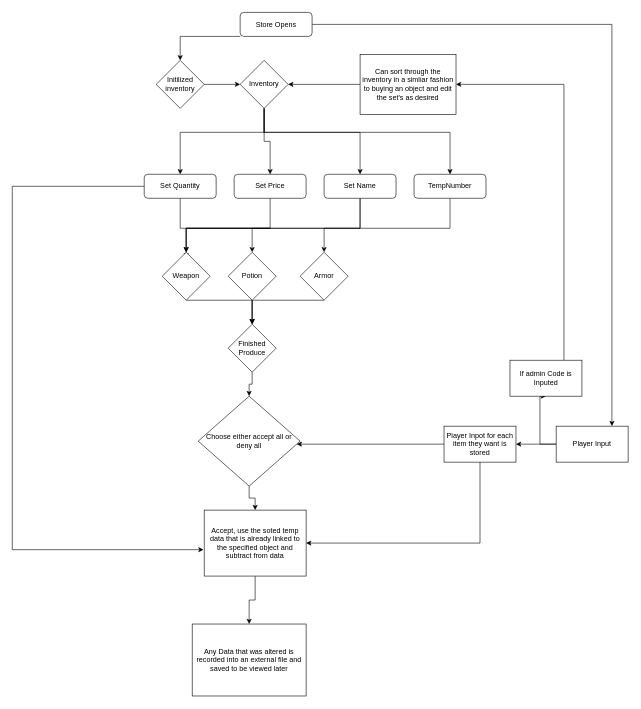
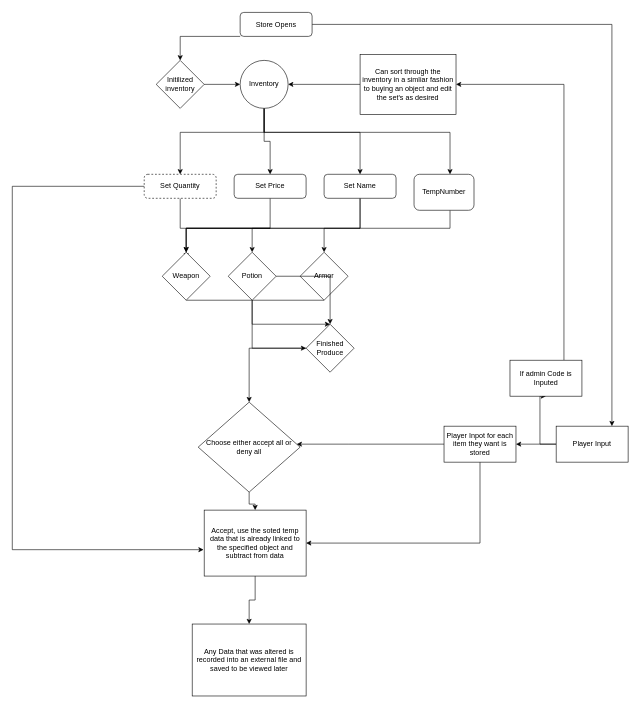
(264, 84) -> (264, 84)
(180, 186) -> (180, 186)
(450, 186) -> (444, 192)
(252, 348) -> (330, 348)
(249, 441) -> (249, 447)
